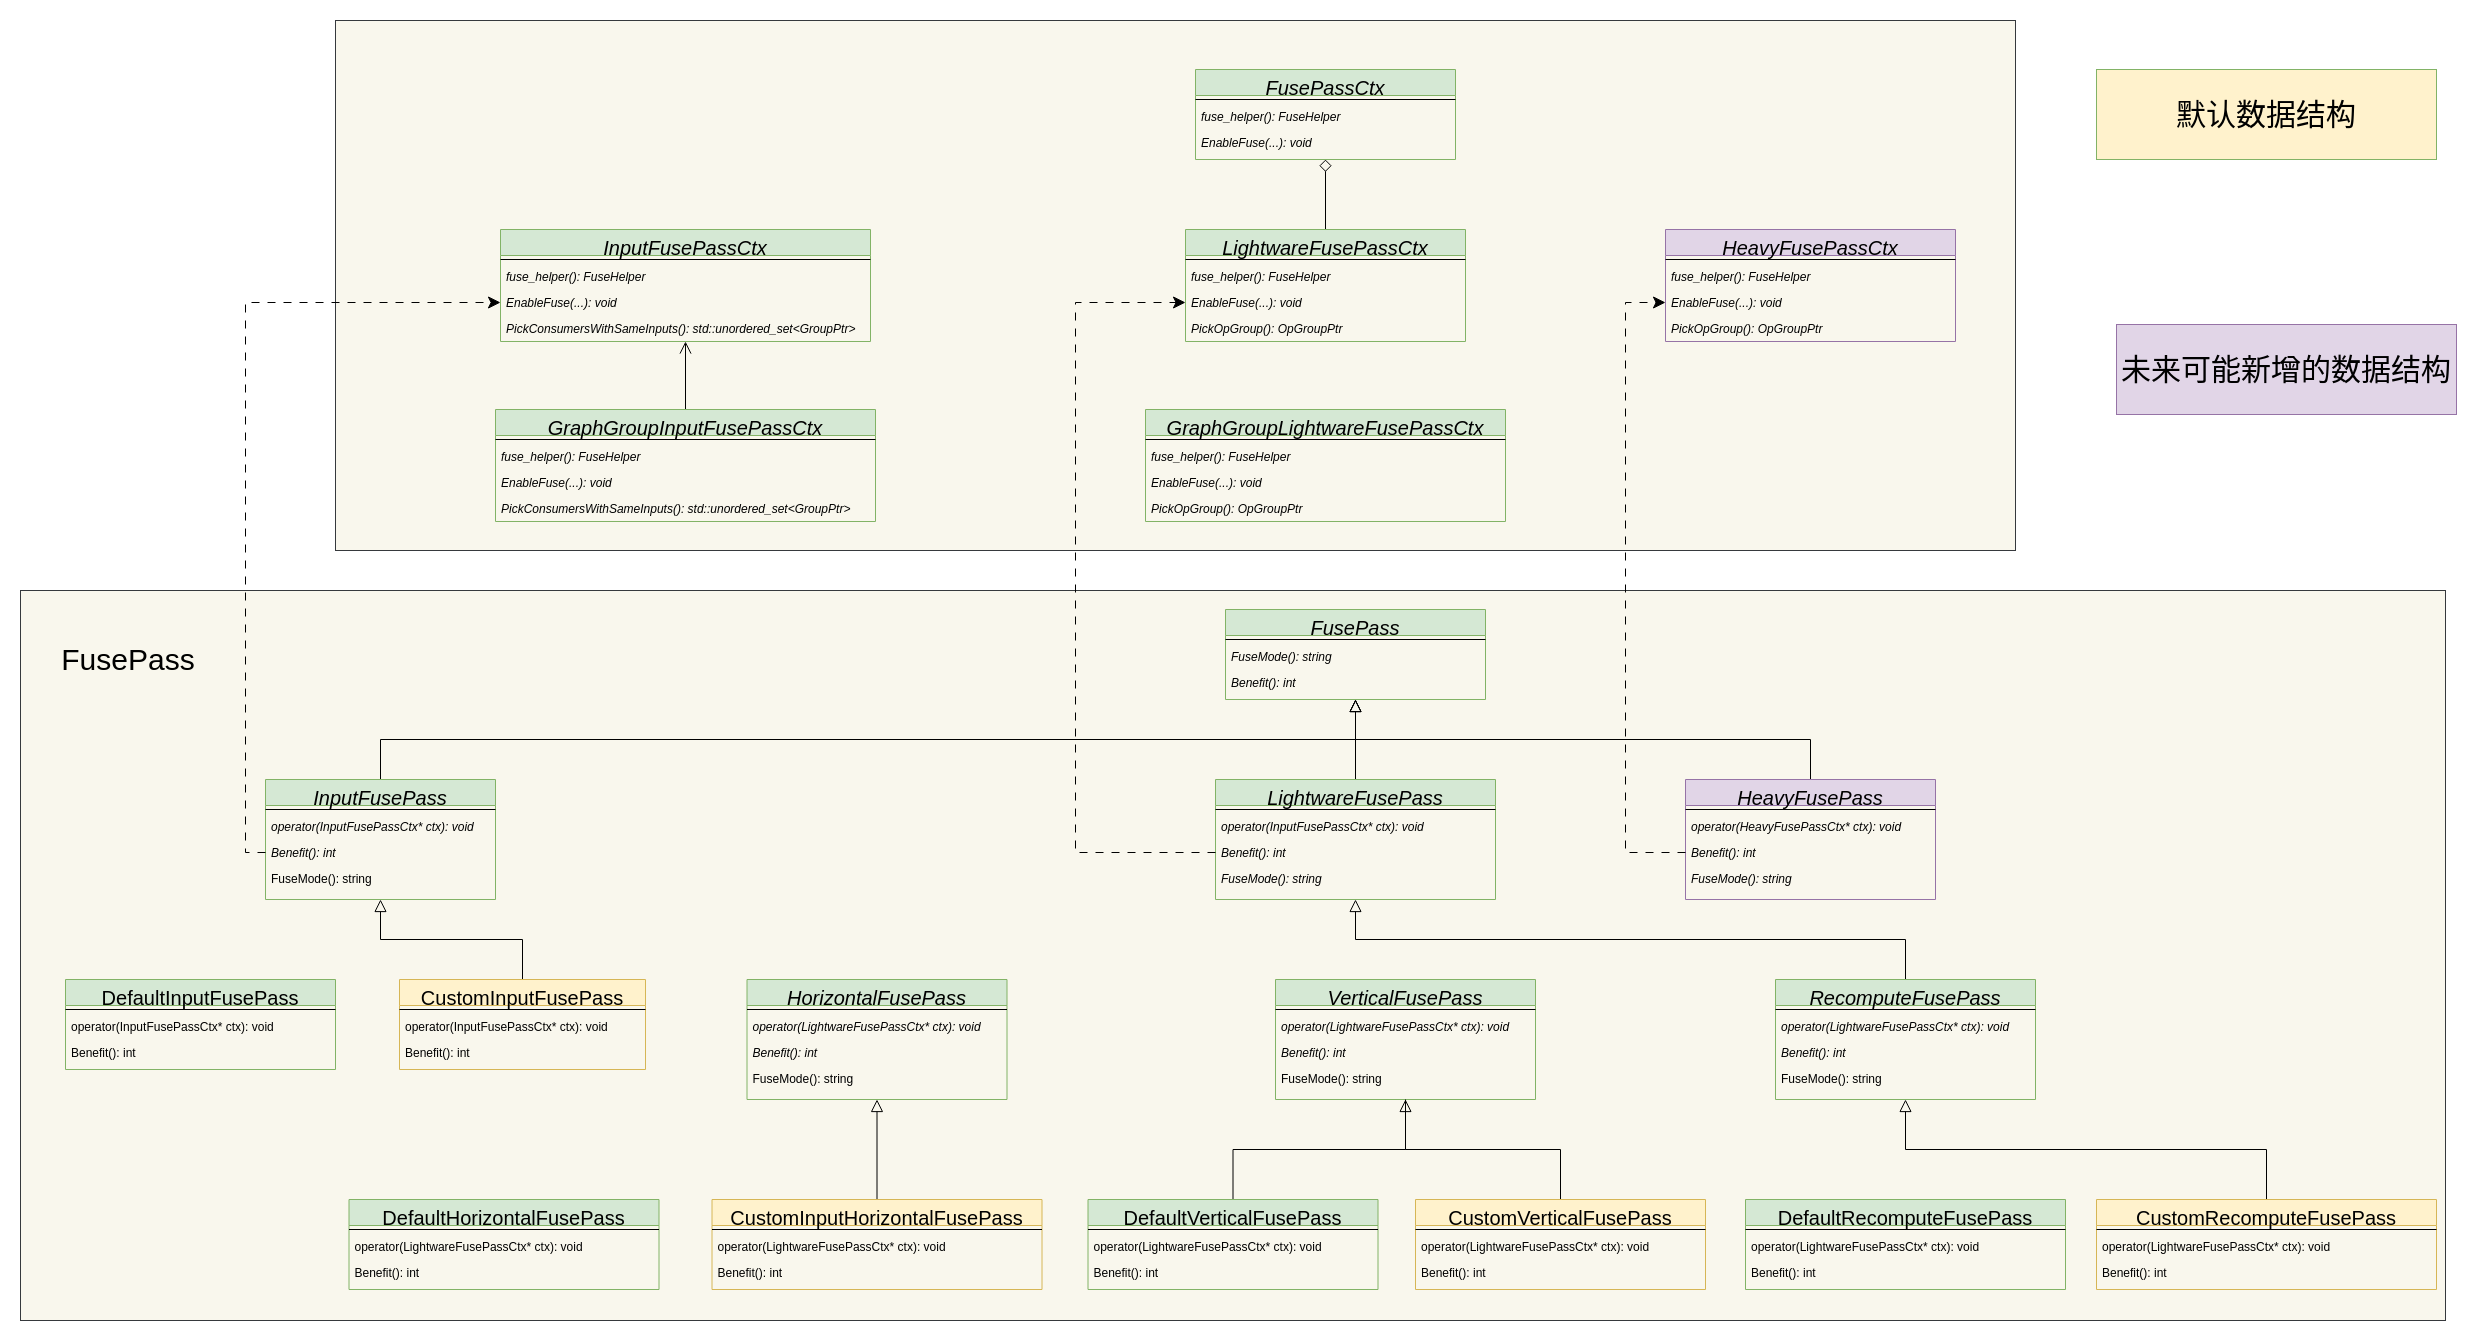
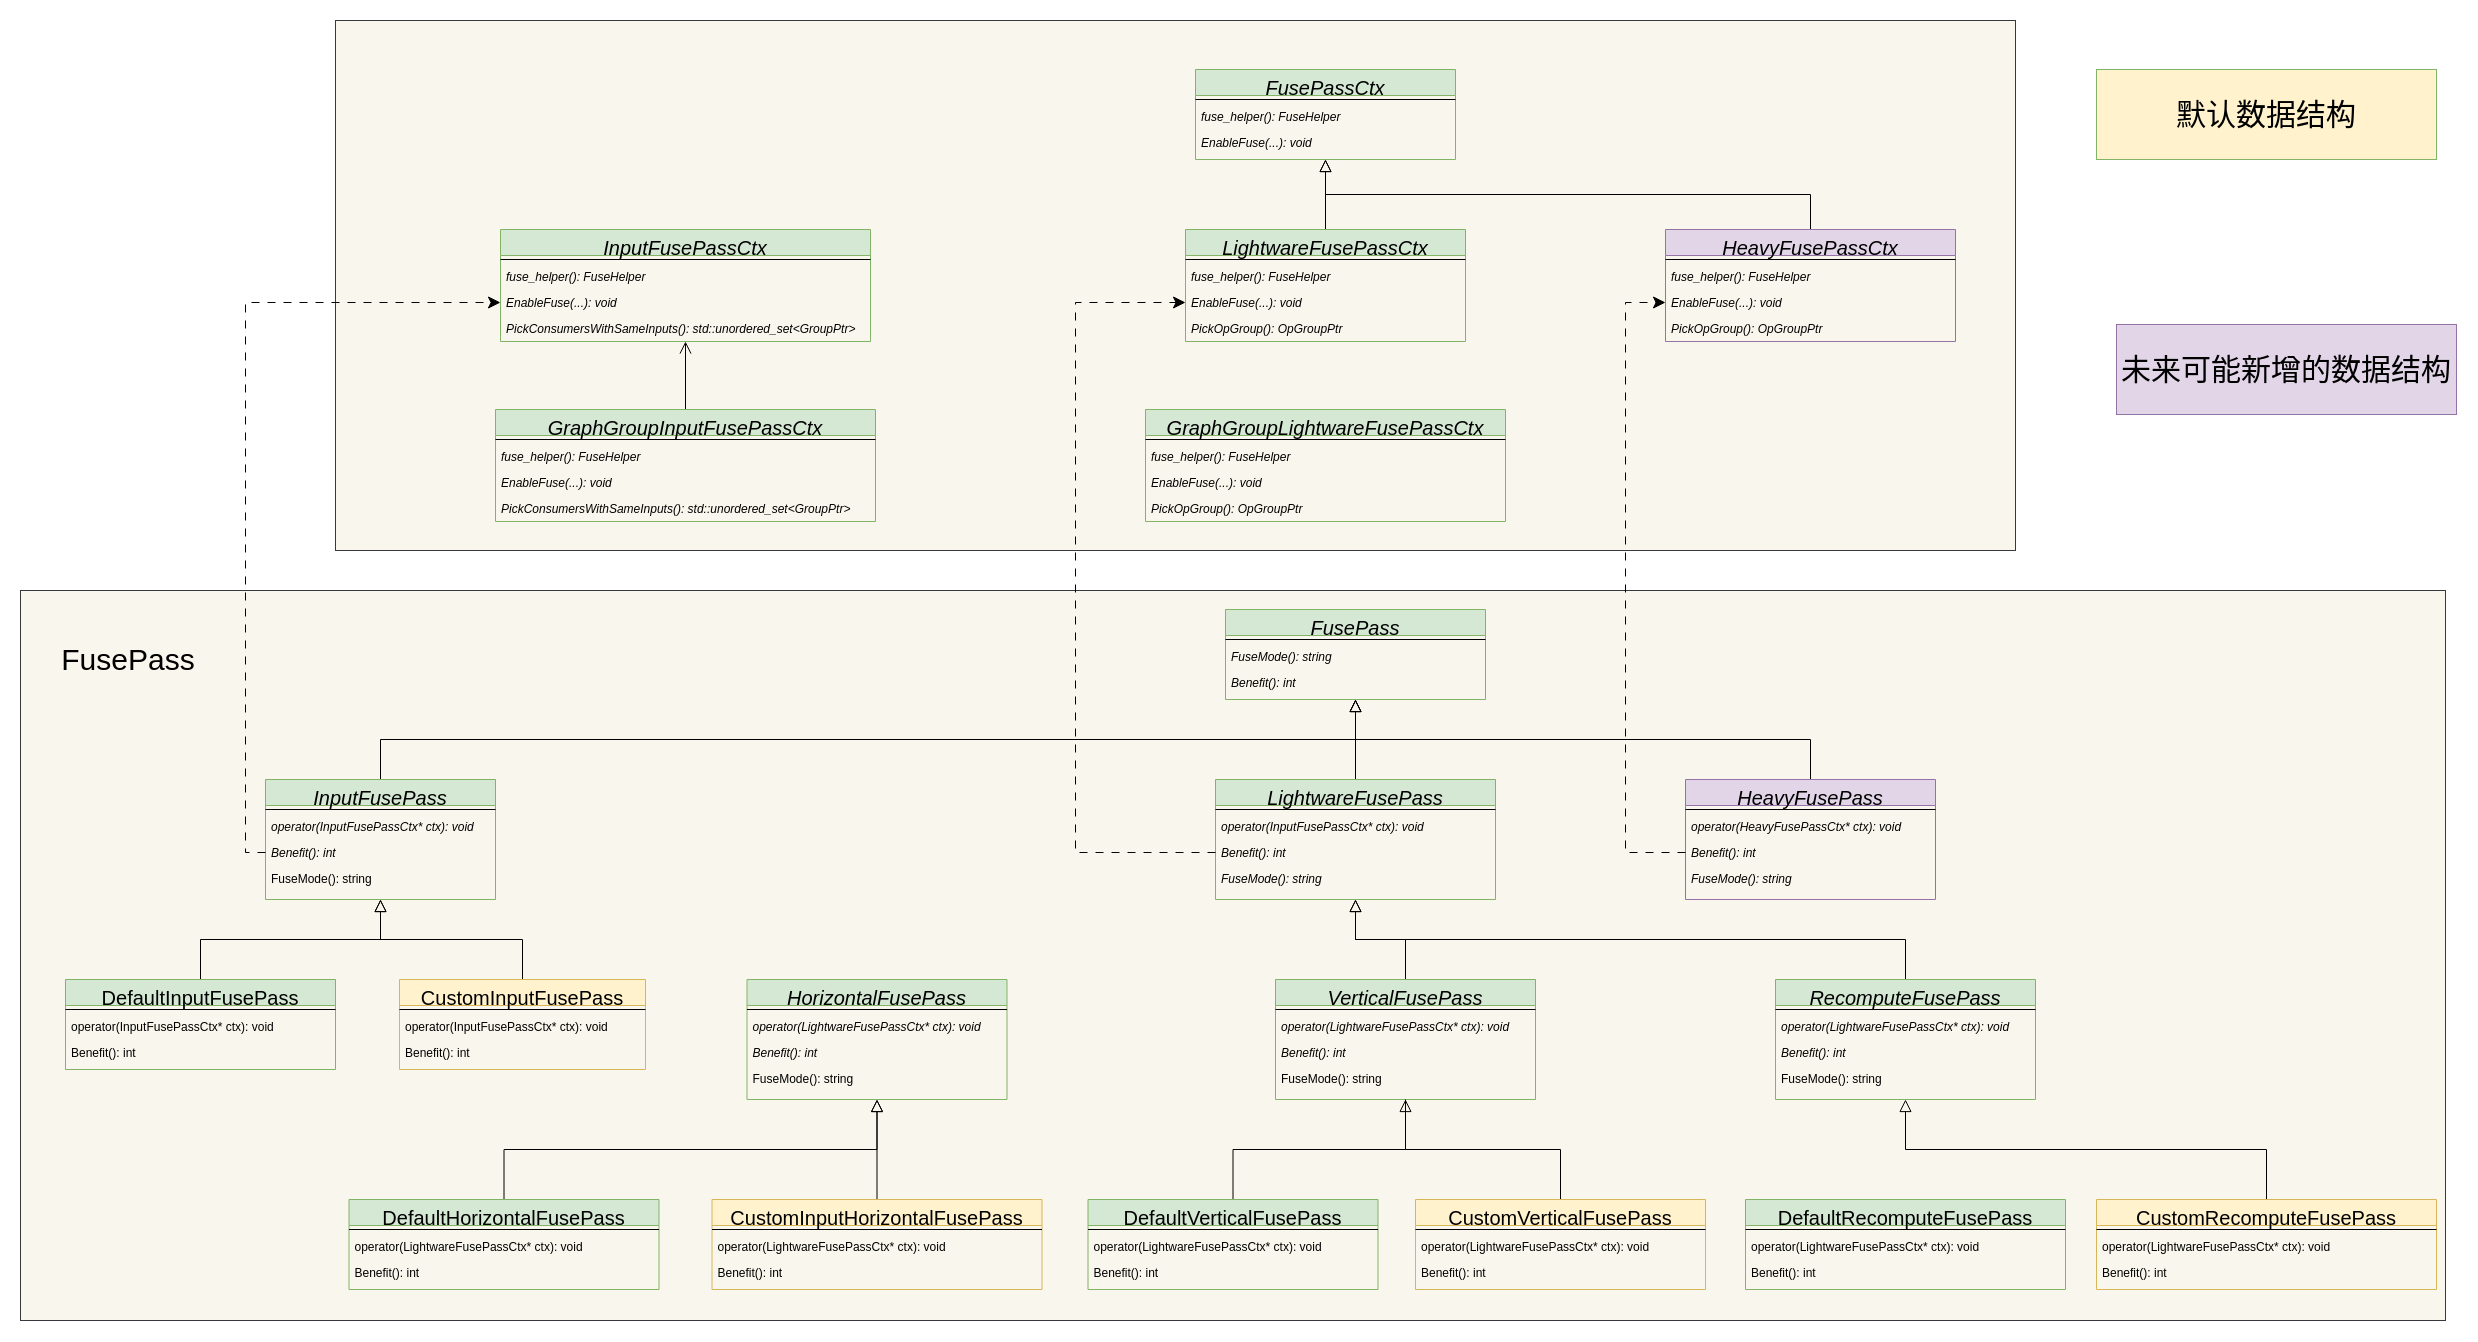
none -> (1587, 195)
(1326, 196) -> (1326, 196)
none -> (270, 940)
none -> (1406, 961)
none -> (664, 1150)
